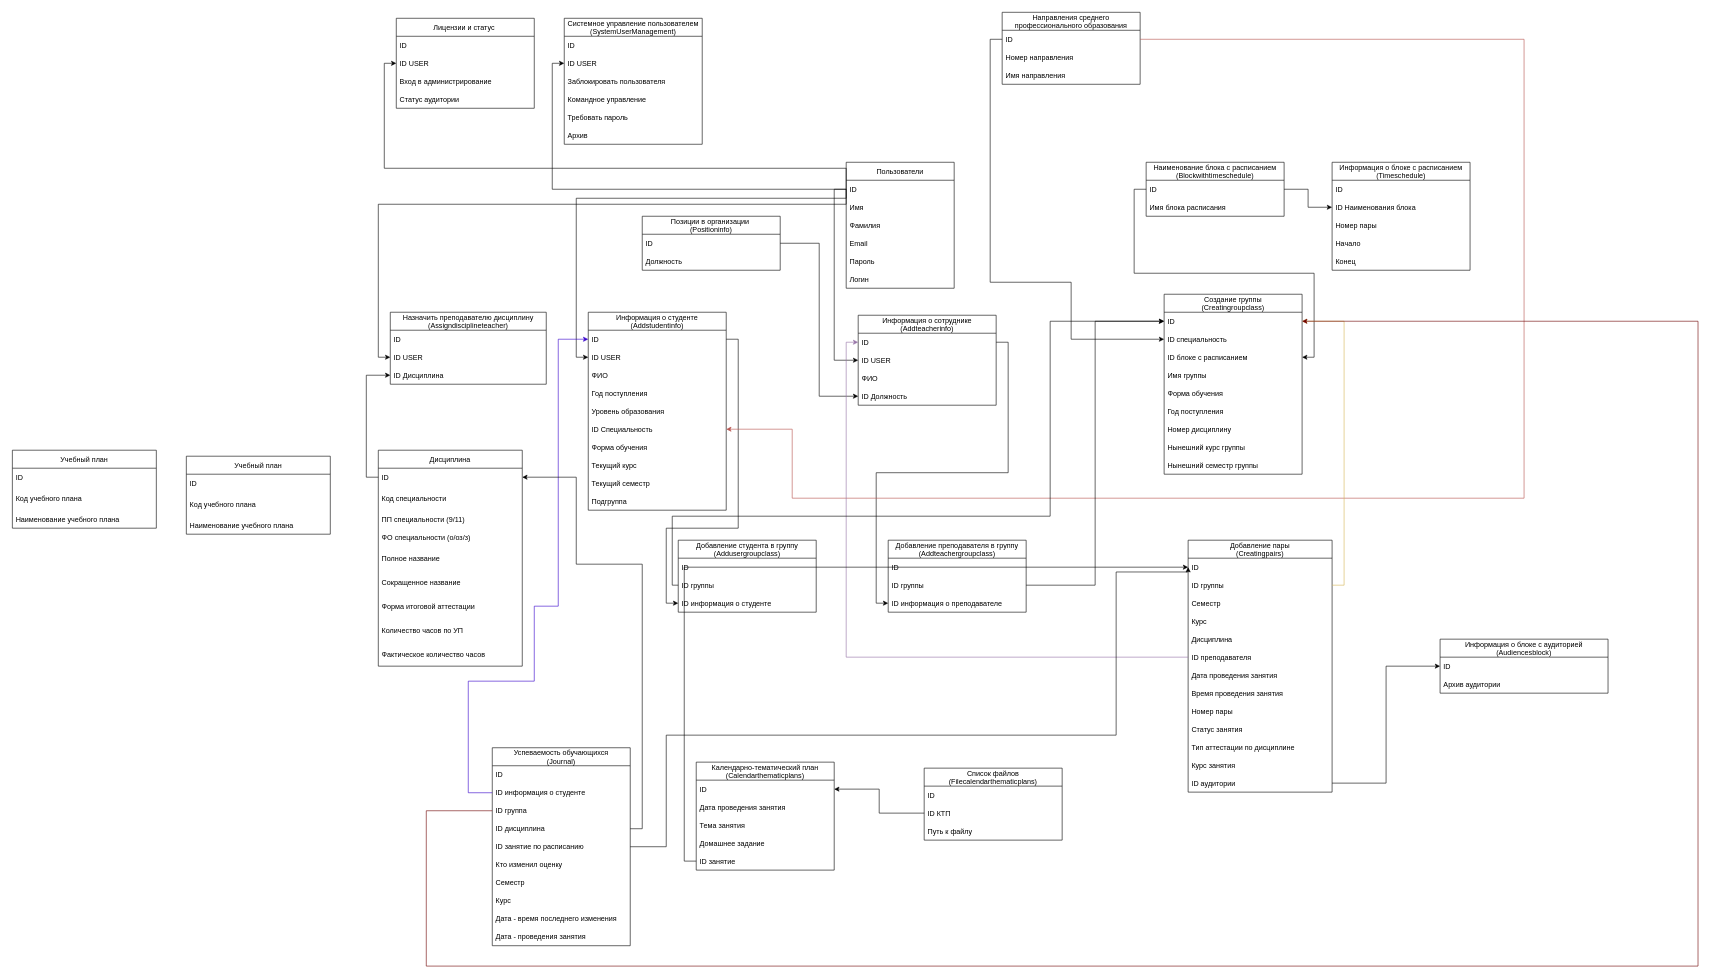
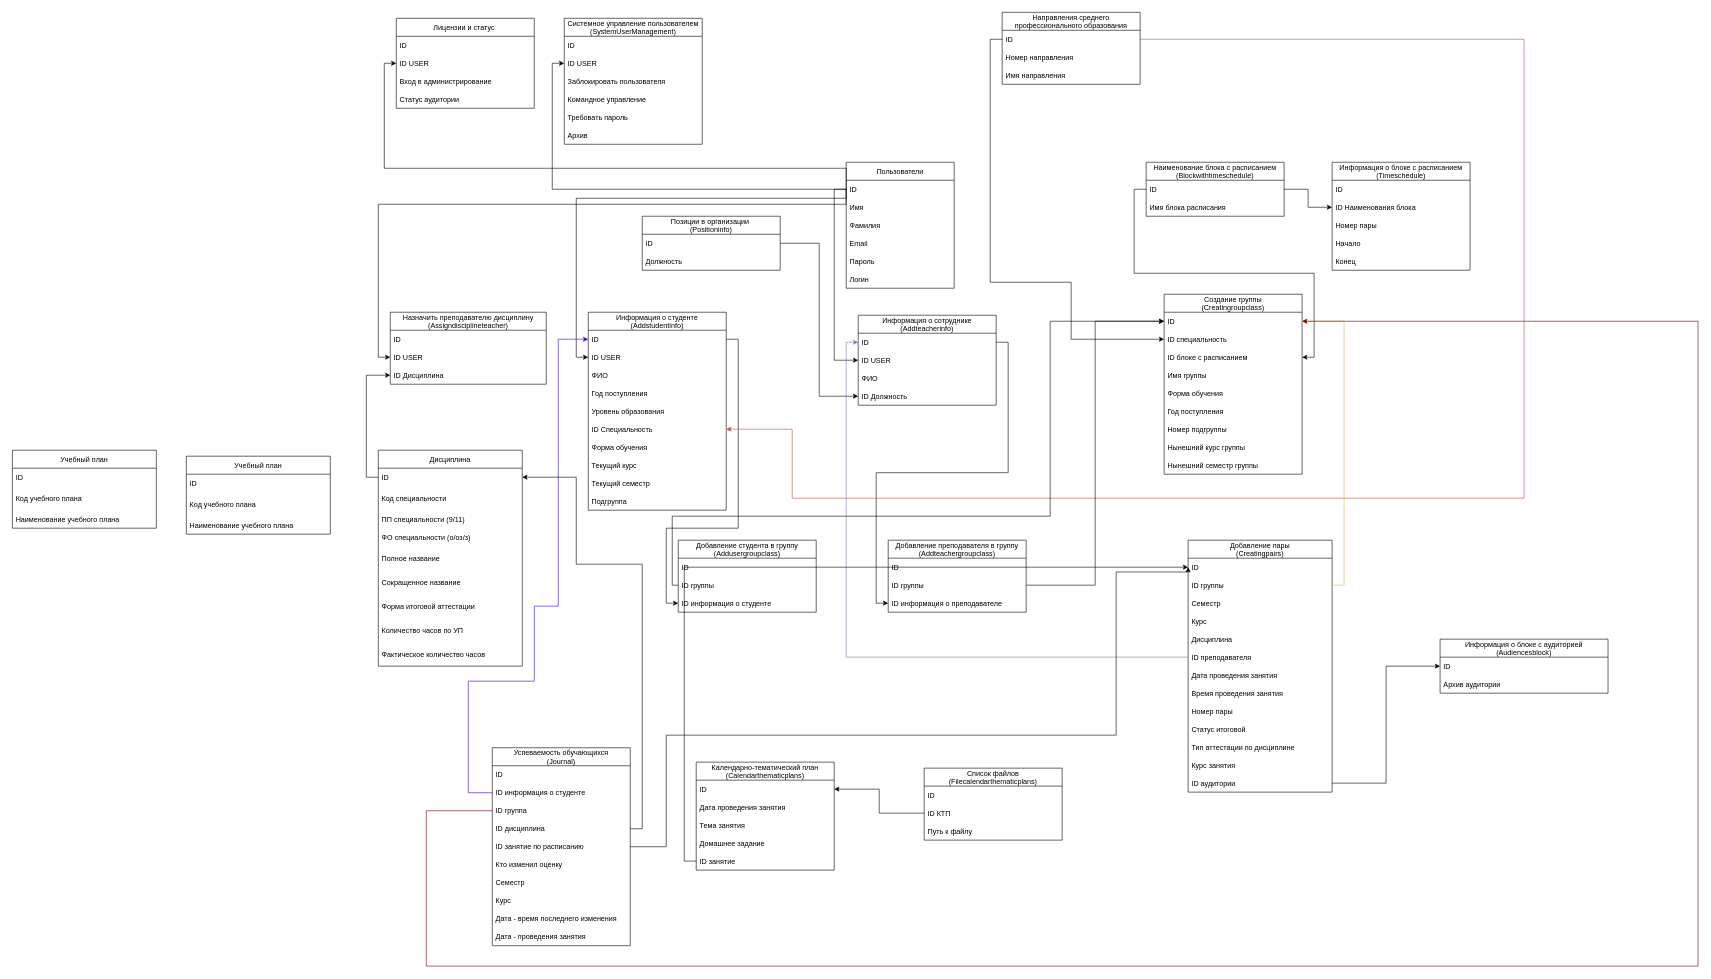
(1199, 430) -> (1197, 430)
(1219, 730) -> (1221, 730)
